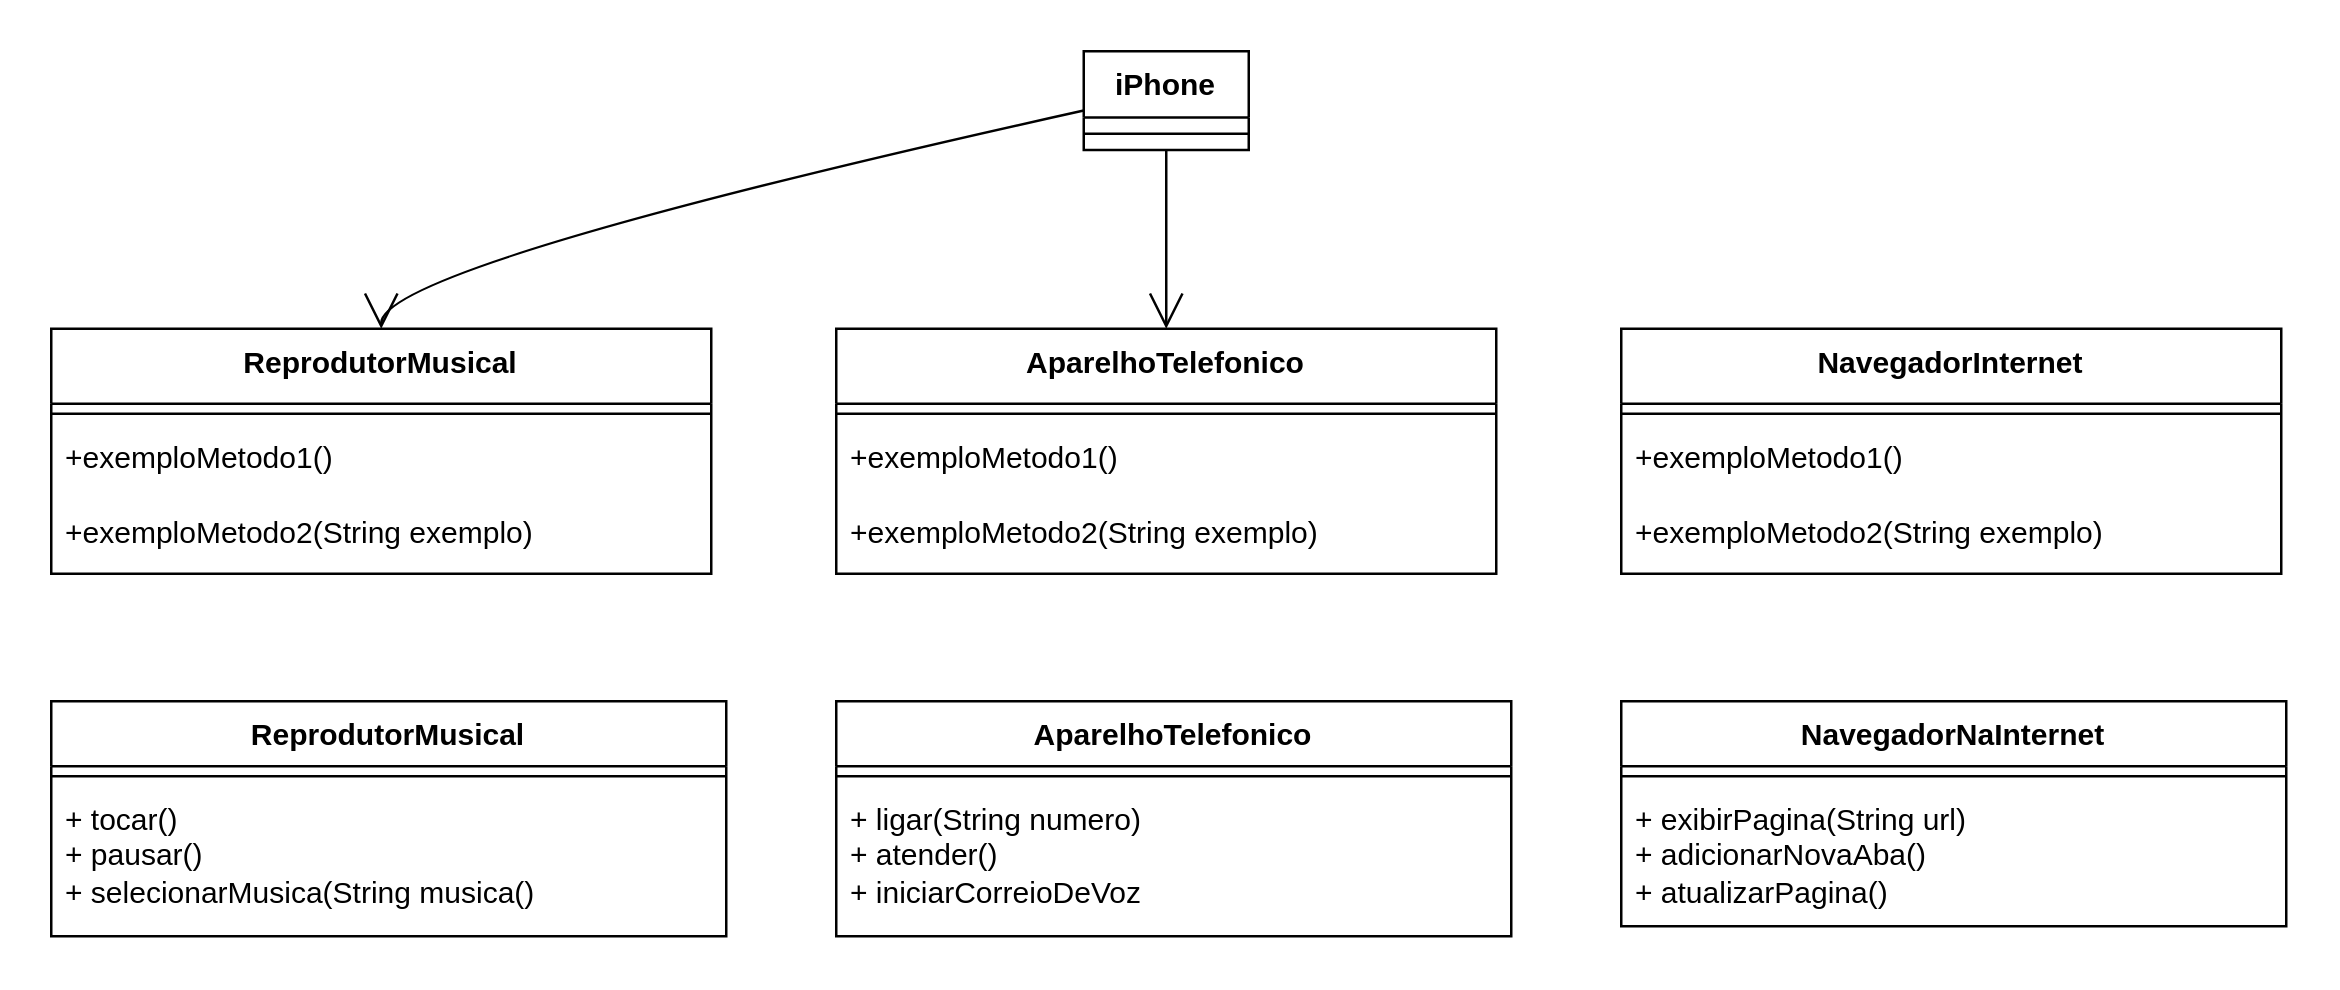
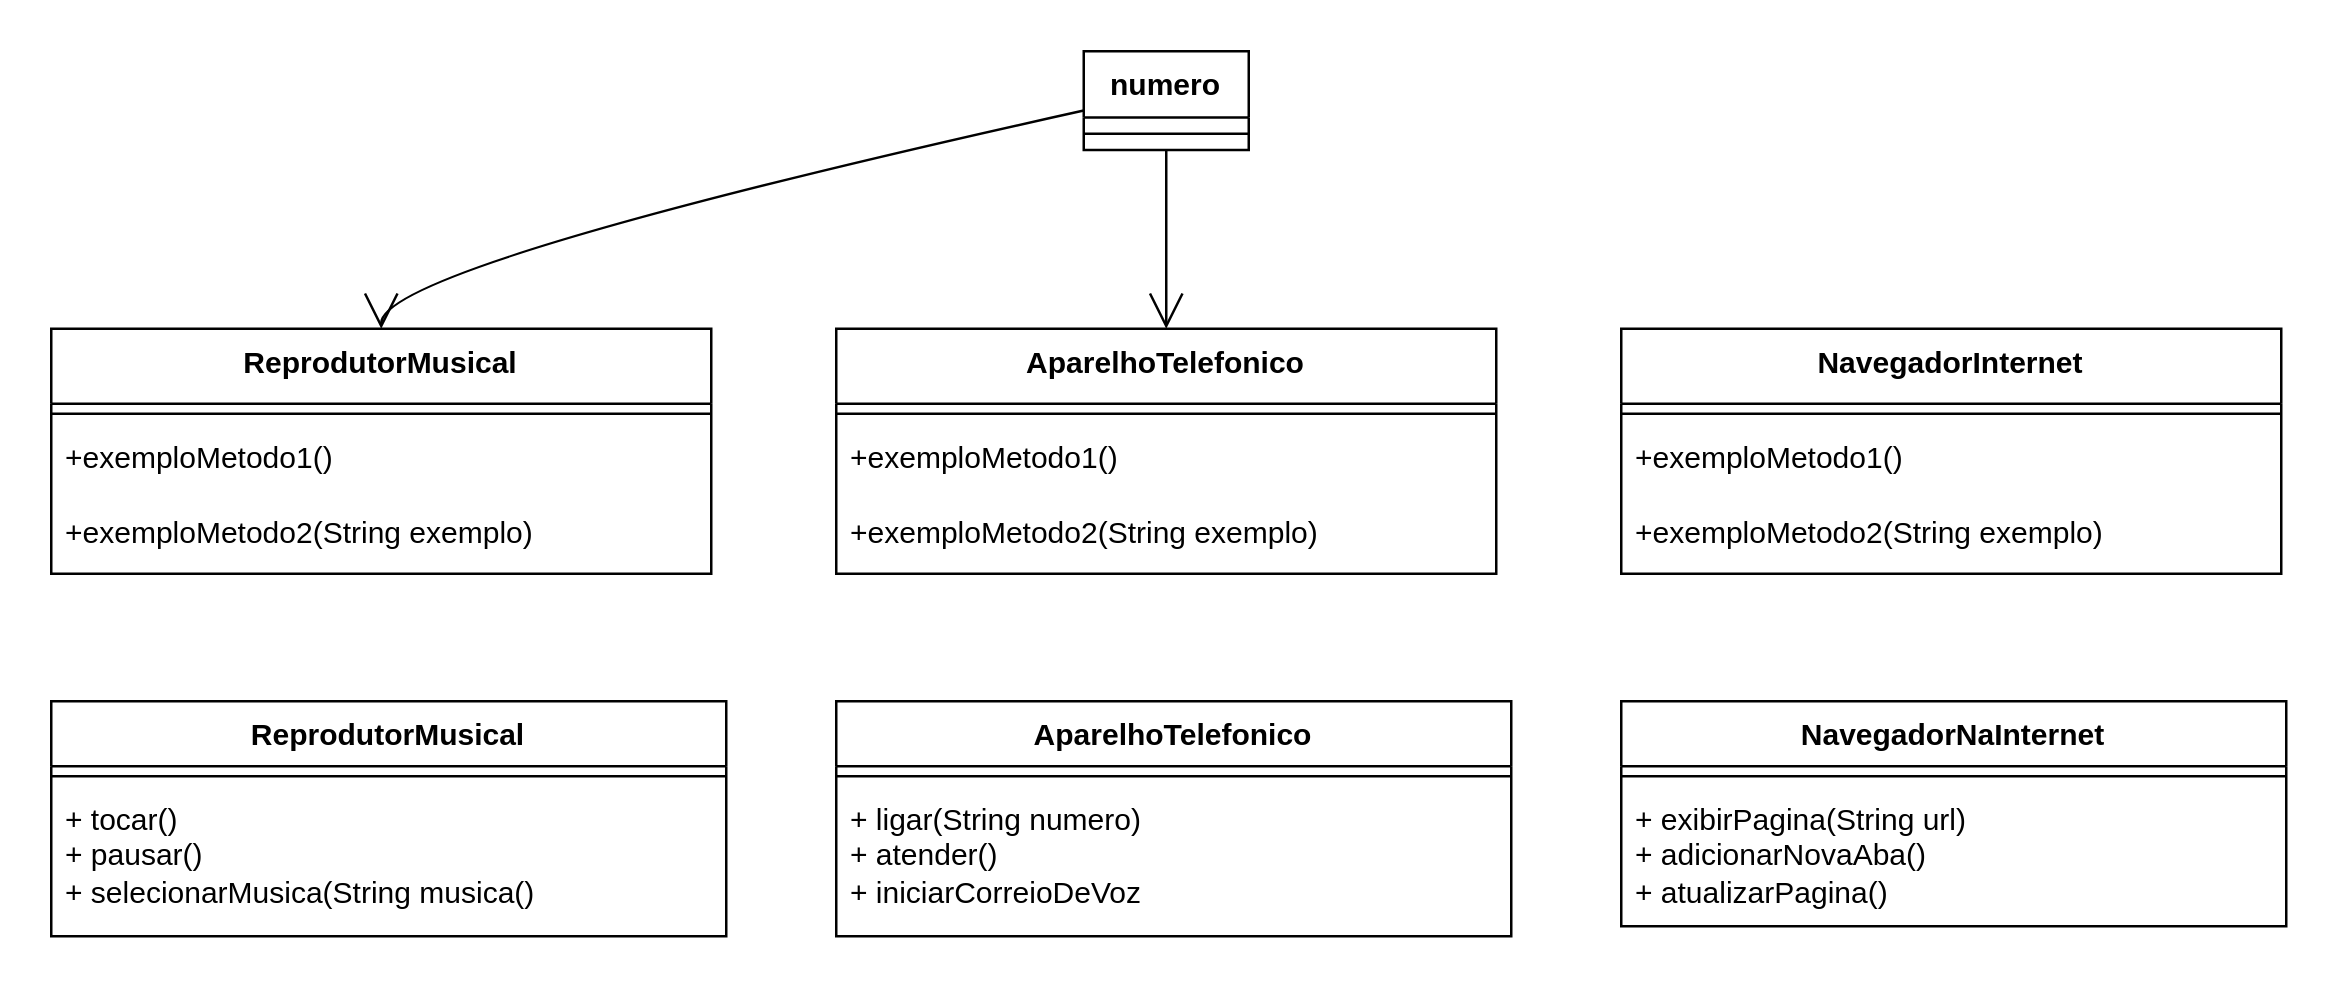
(1165, 85) -> (1165, 85)
